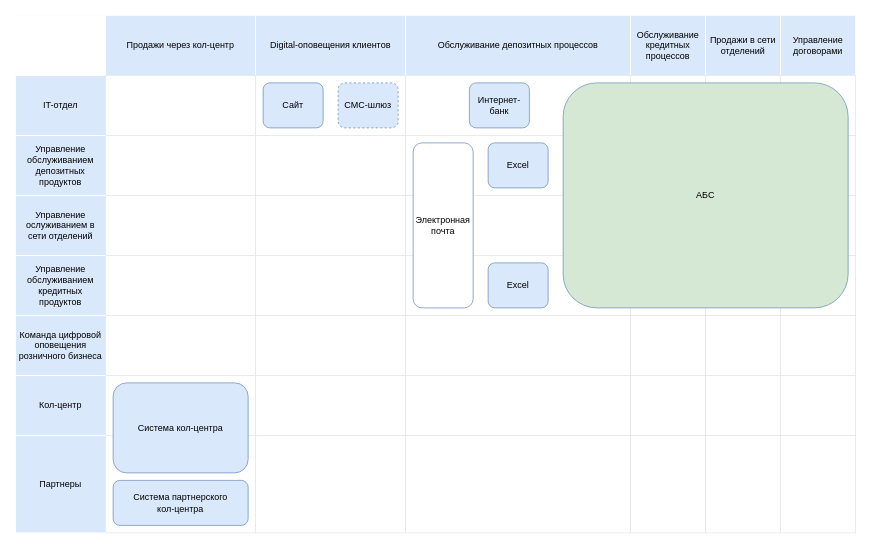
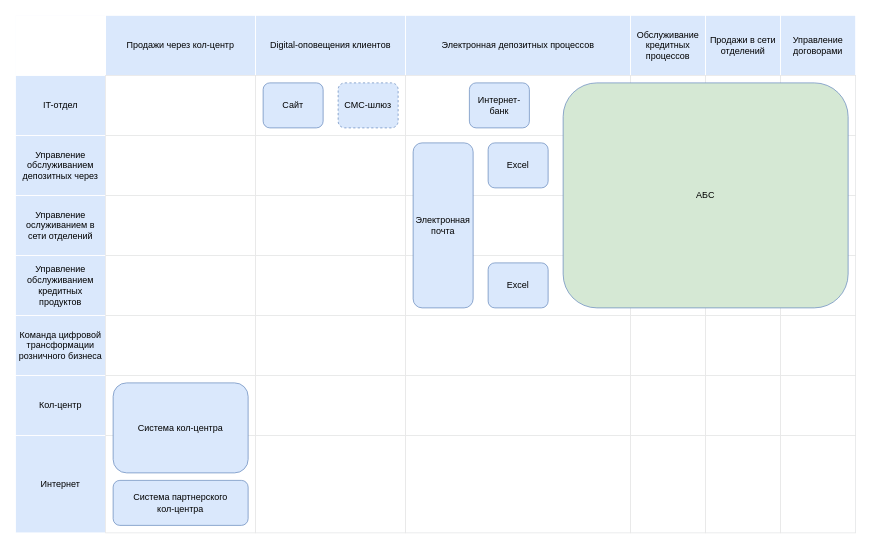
(518, 45) -> (518, 45)
(60, 165) -> (60, 165)
(443, 225) -> (443, 225)
(60, 345) -> (60, 345)
(60, 484) -> (60, 484)
